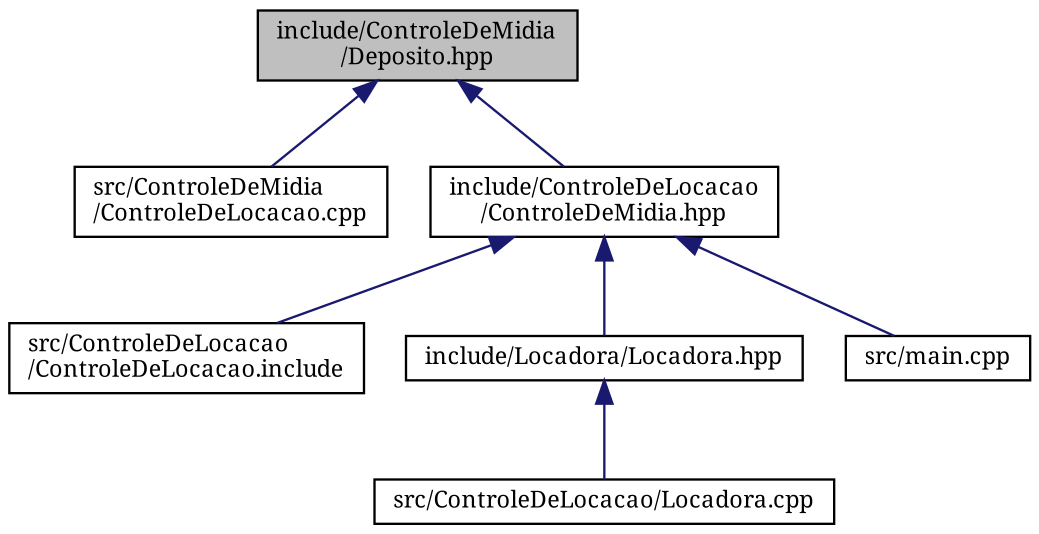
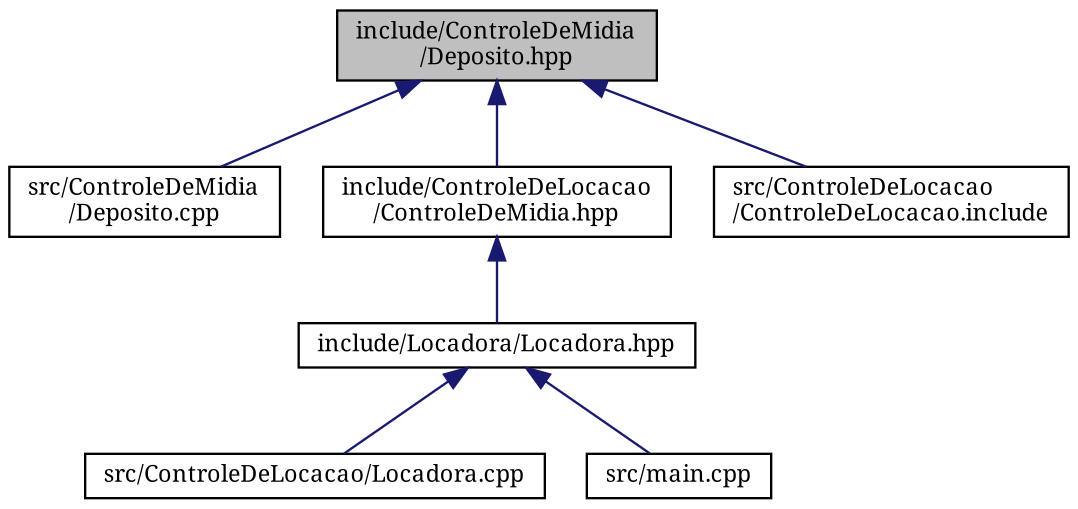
(231, 202) -> (145, 202)
(384, 284) -> (706, 128)
(796, 292) -> (598, 417)
